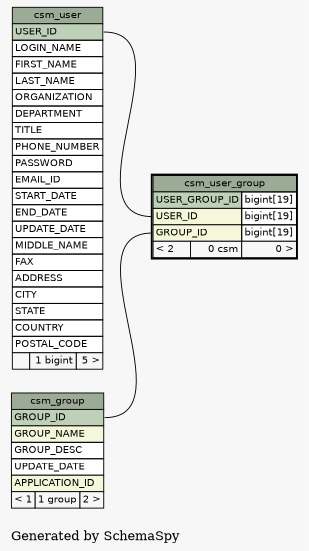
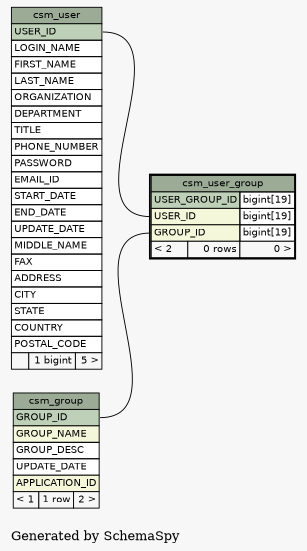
(223, 249) -> (220, 249)
(58, 499) -> (57, 499)
